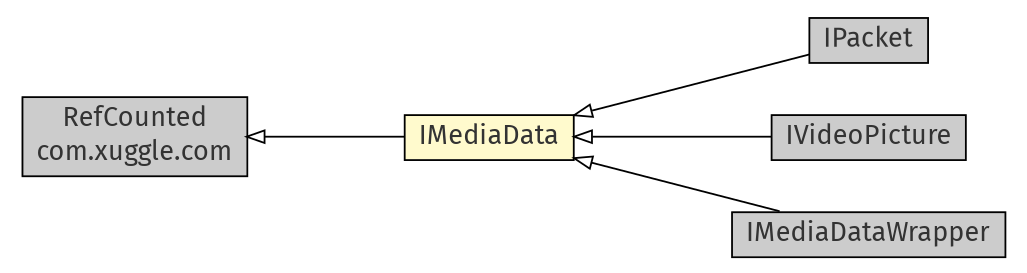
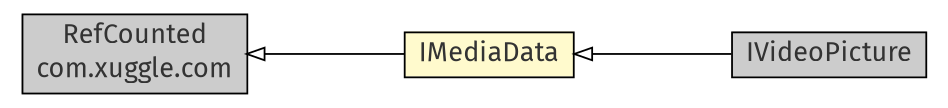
(869, 40) -> none
(869, 234) -> none
